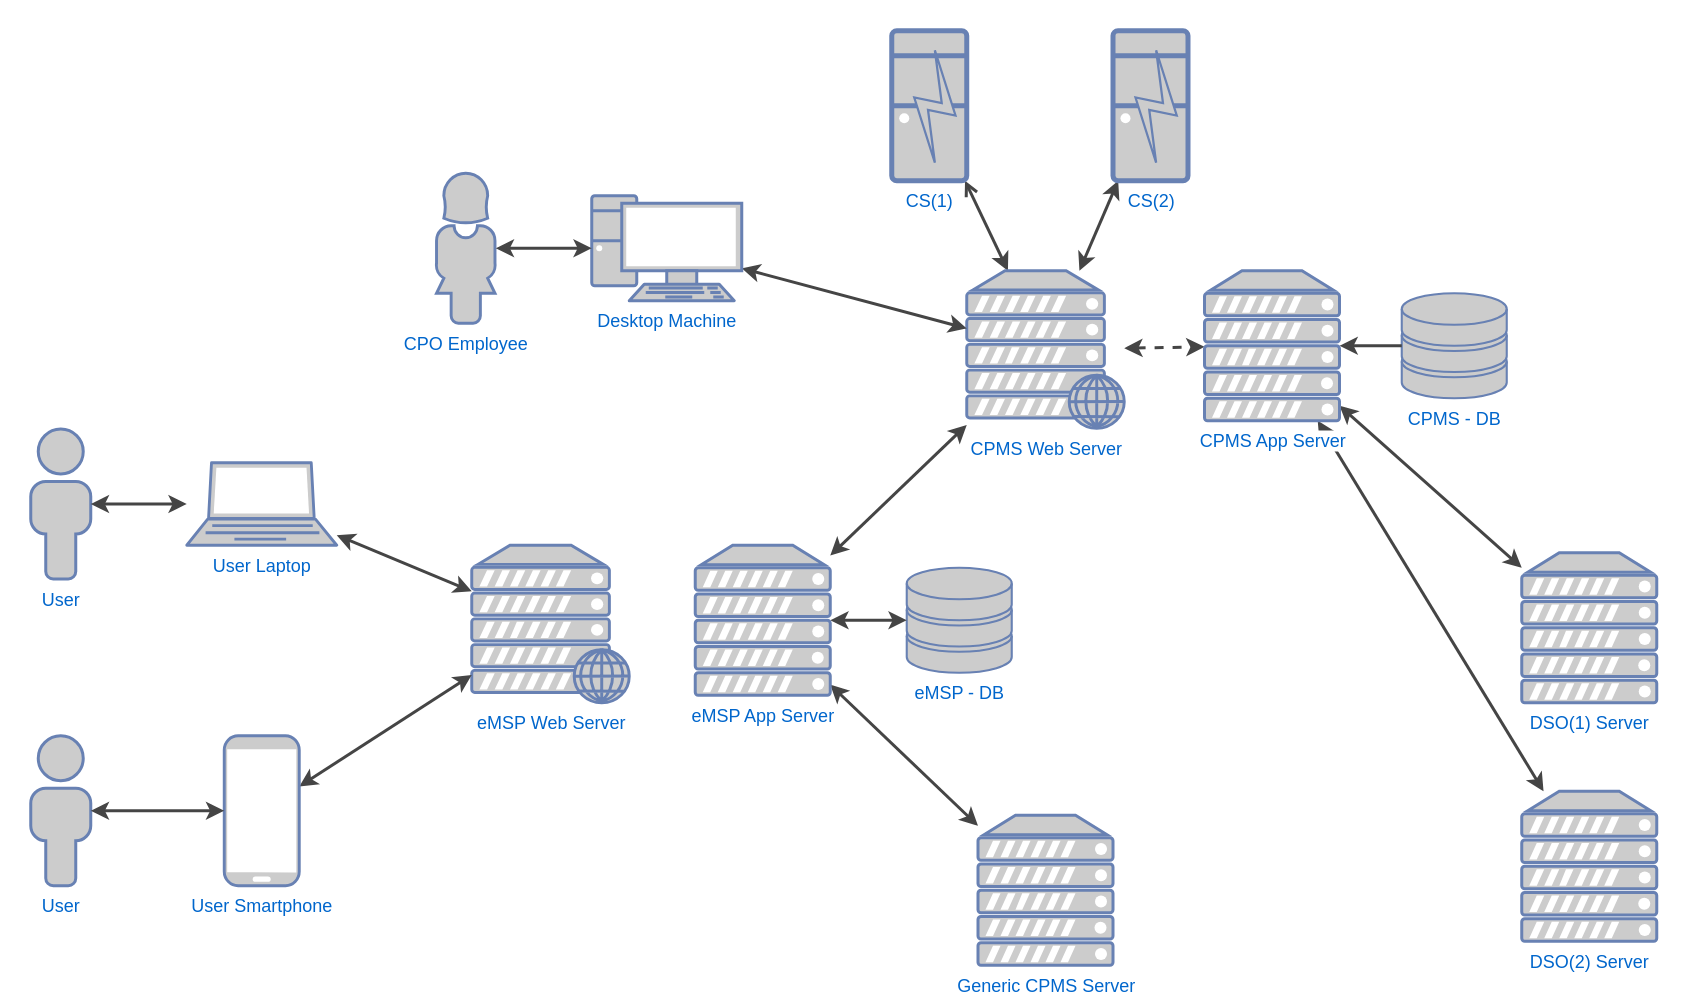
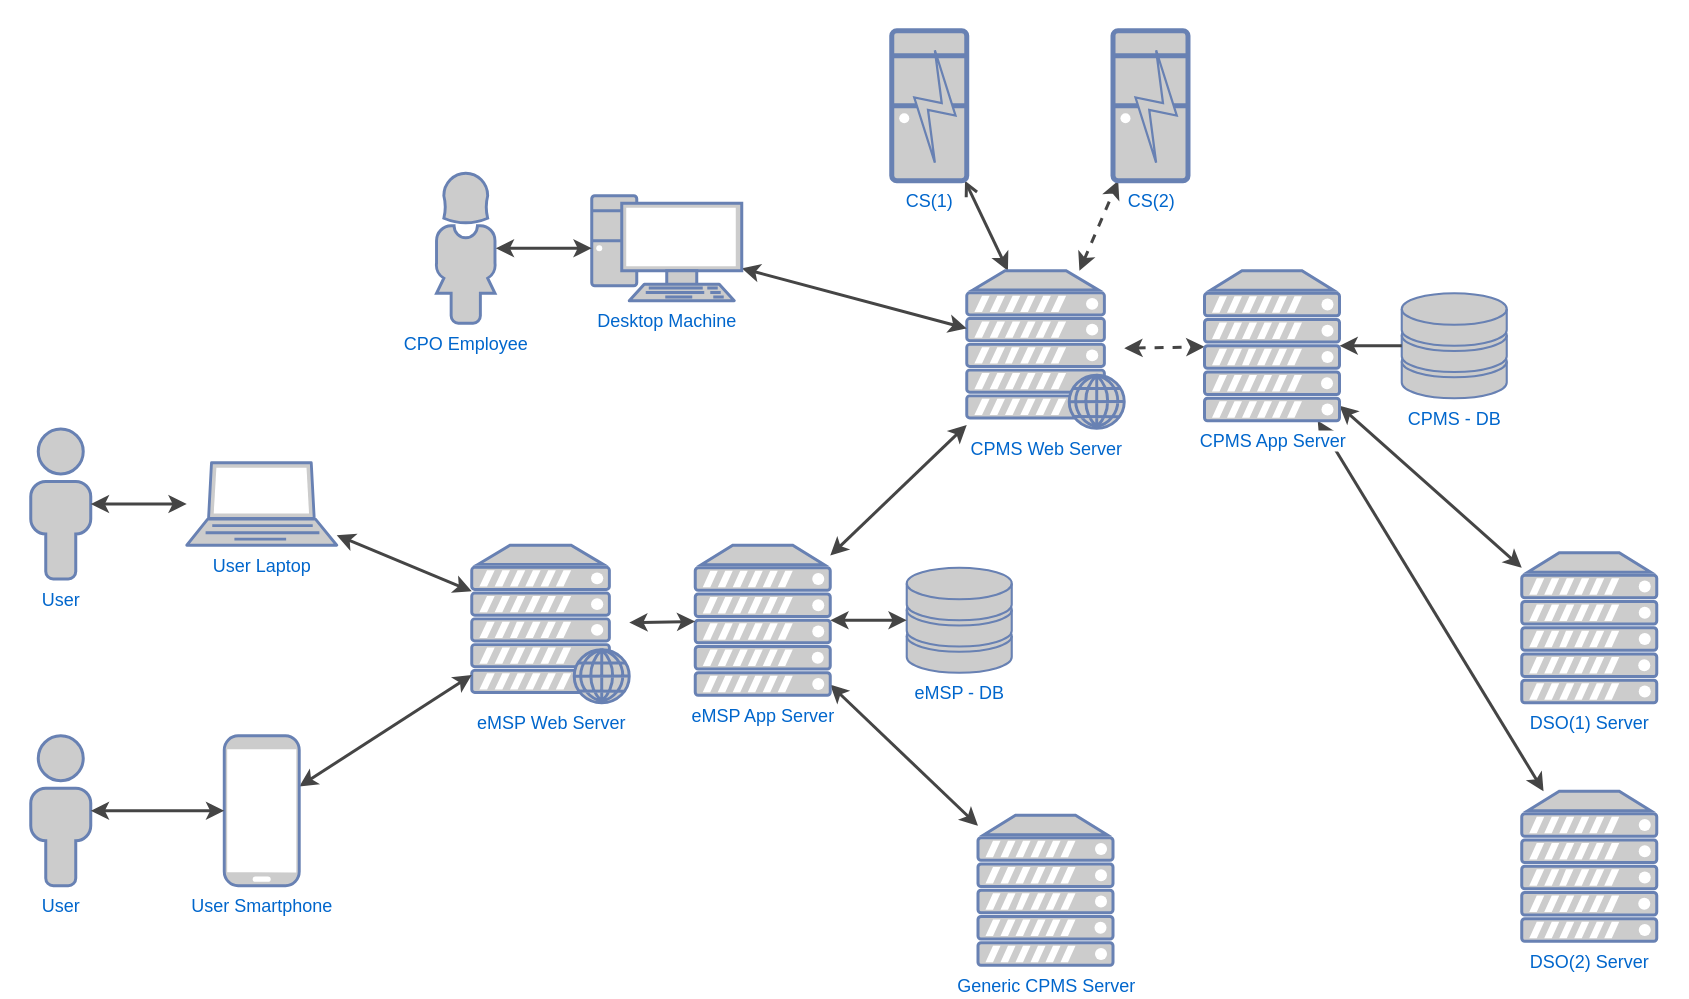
(1099, 224) -> (1099, 224)
none -> (662, 622)
